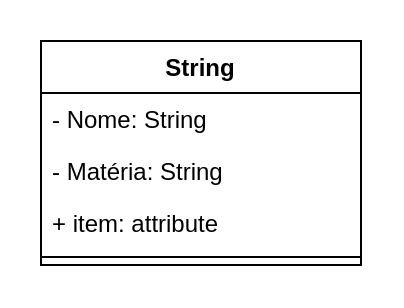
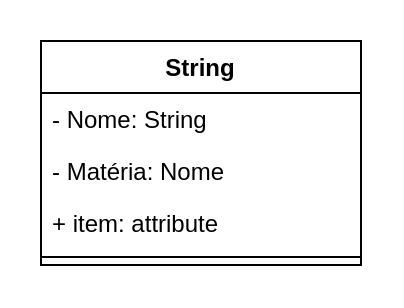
(152, 173) -> (141, 173)
